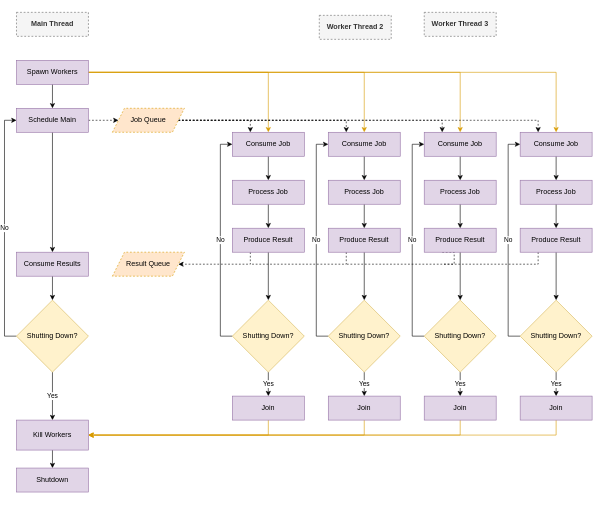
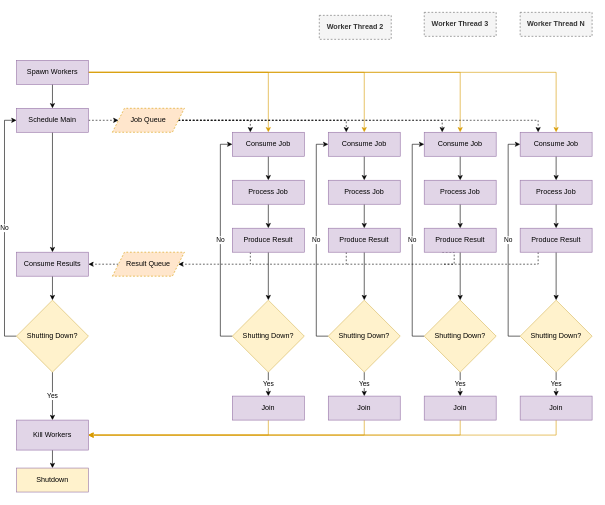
(53, 24) -> none
none -> (557, 24)
none -> (93, 264)
(53, 480) -> (53, 480)
